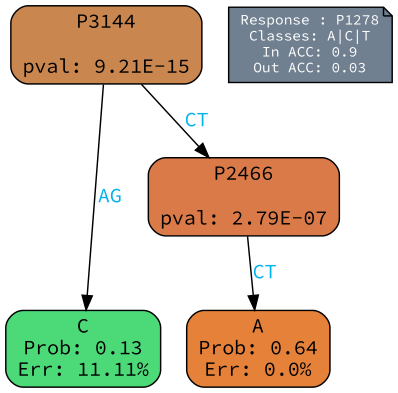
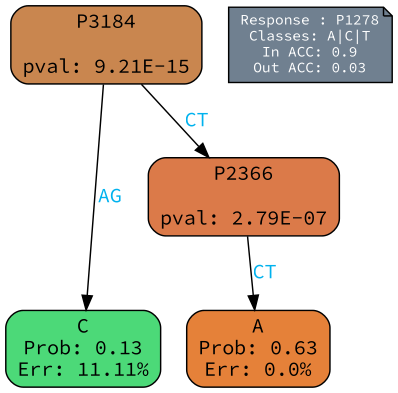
(106, 45) -> (106, 45)
(244, 197) -> (244, 197)
(258, 349) -> (258, 349)
